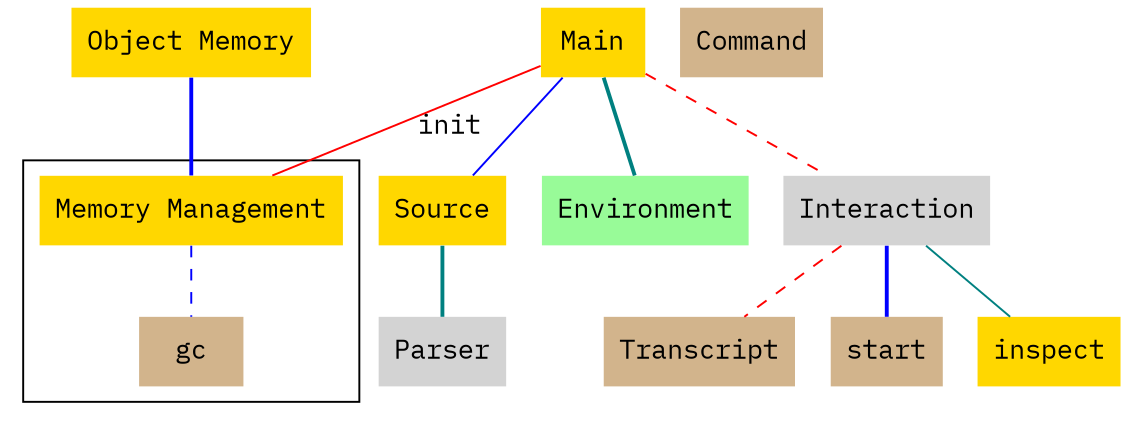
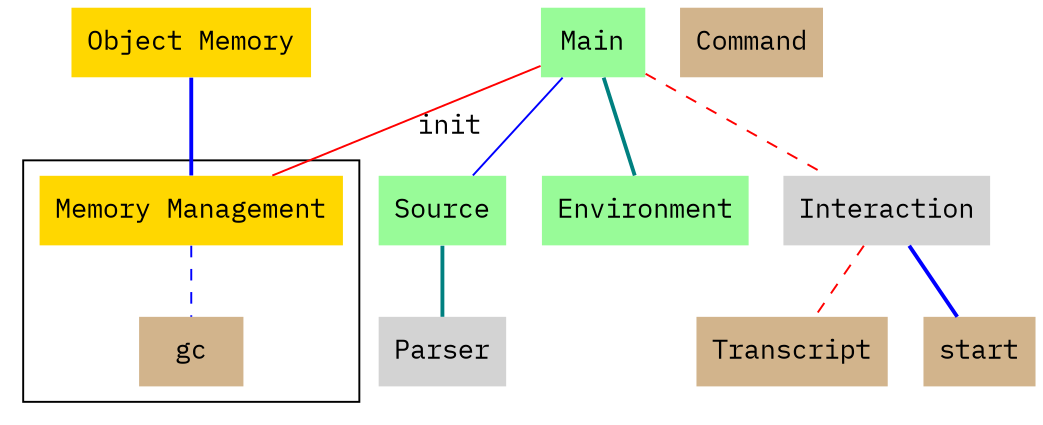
(593, 43) -> (593, 43)
(442, 211) -> (442, 211)
(1049, 352) -> none
